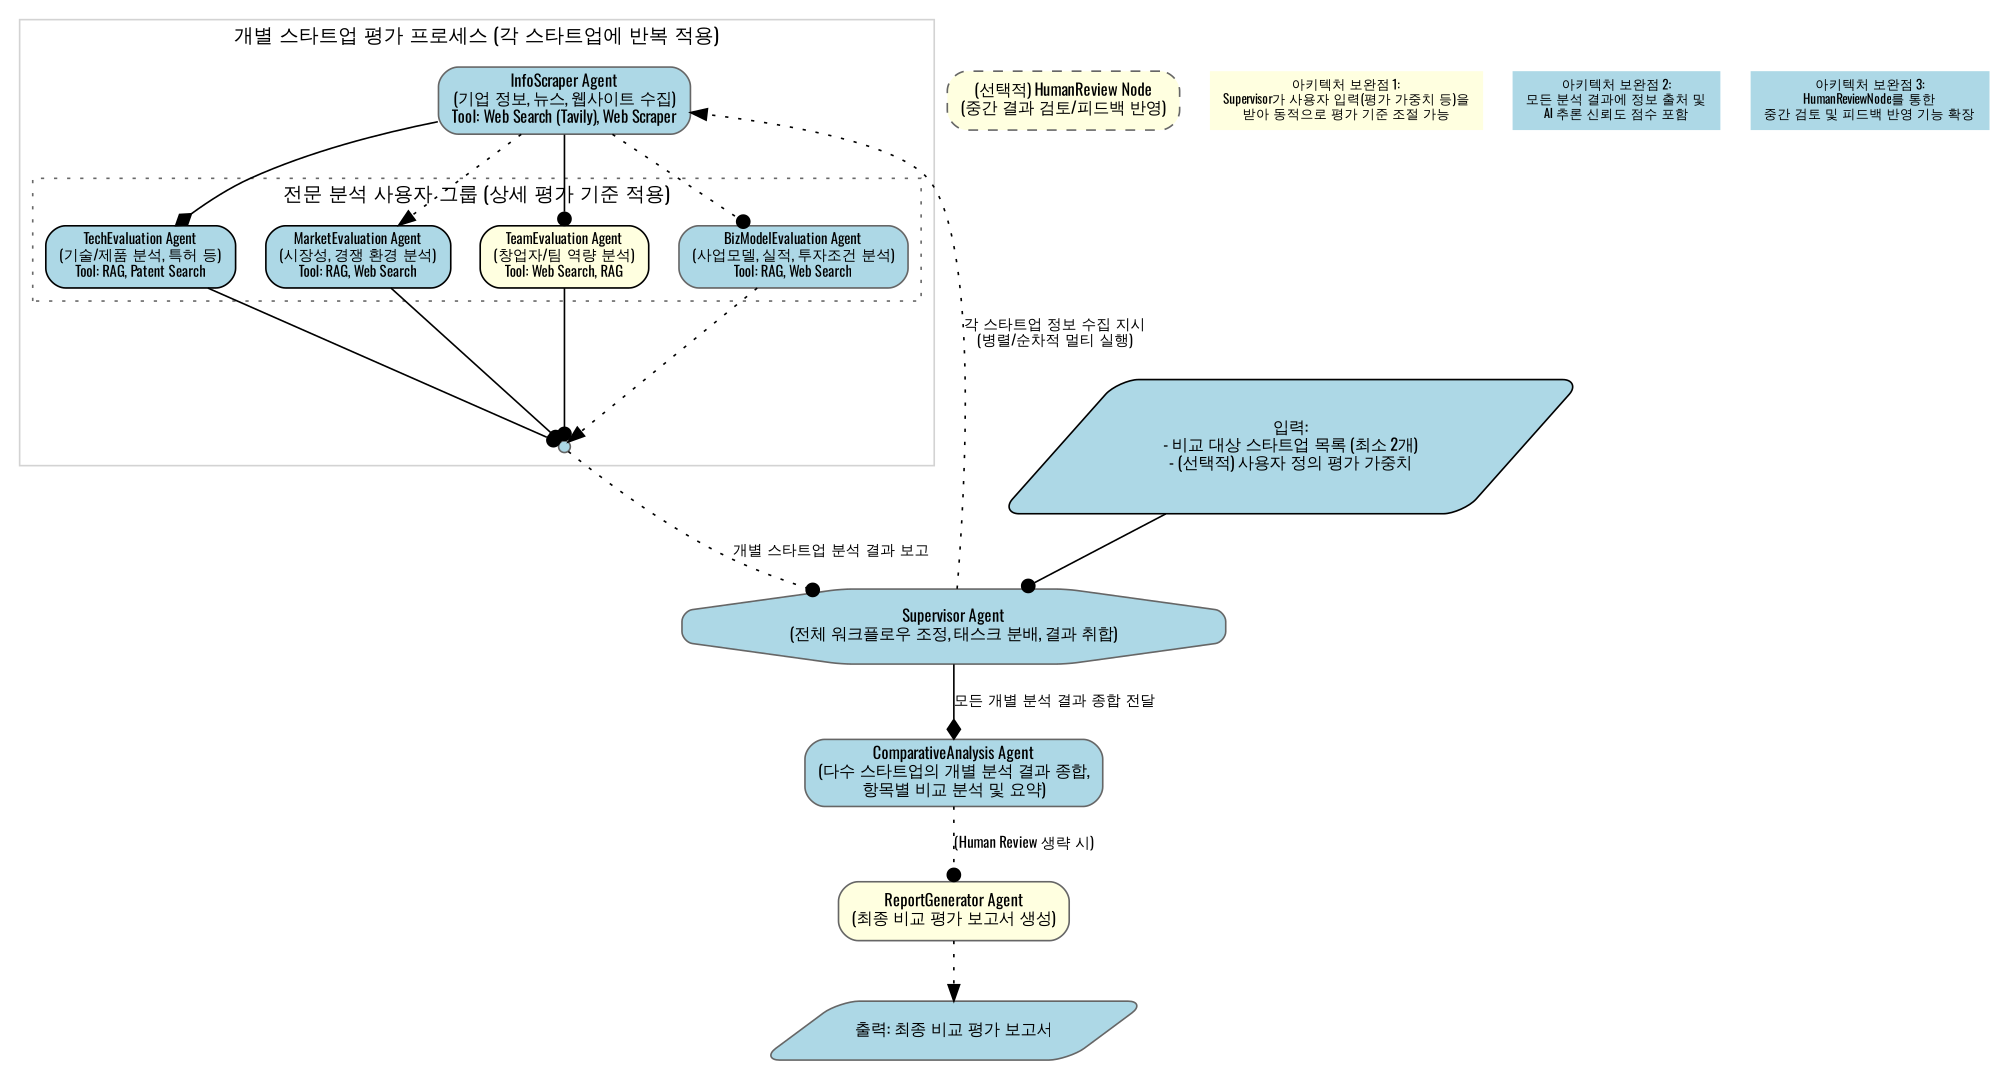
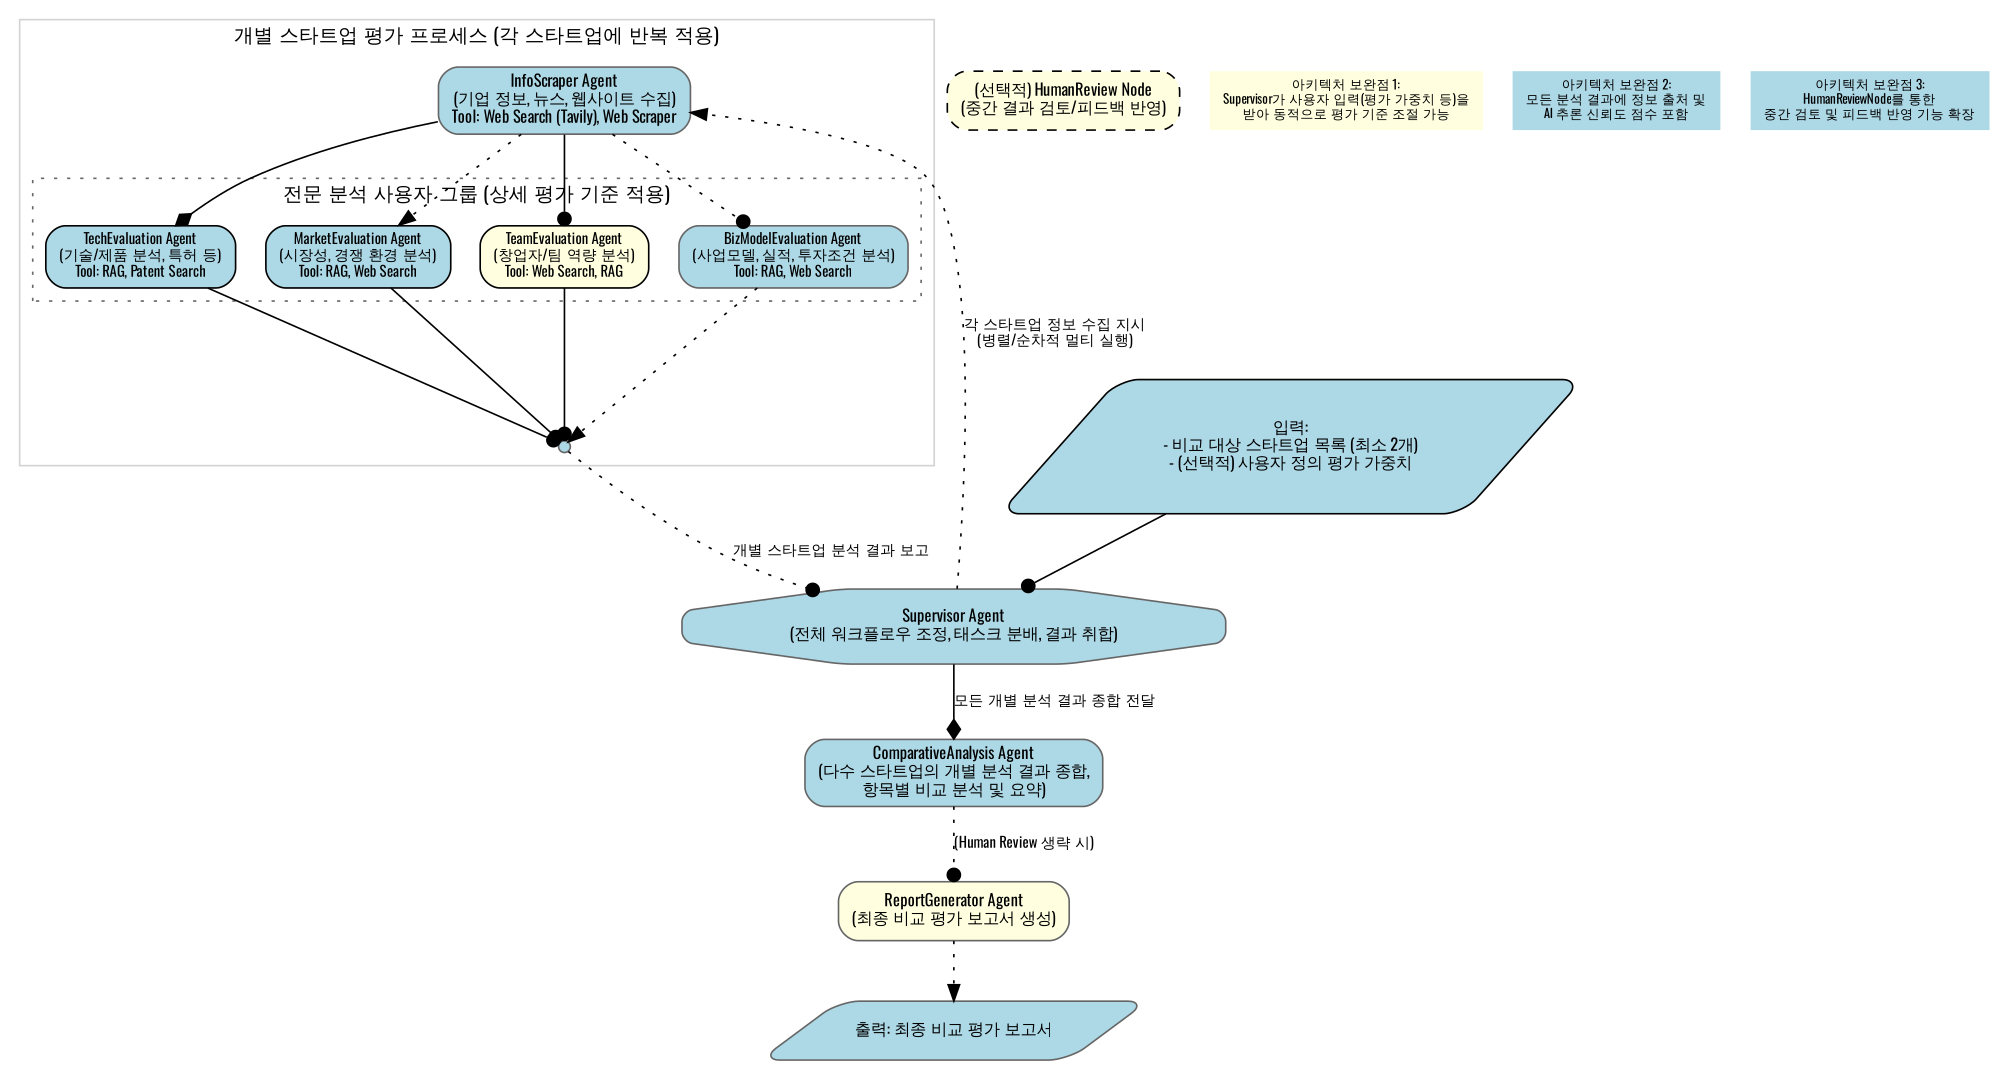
(1063, 101) -> (1063, 101)
